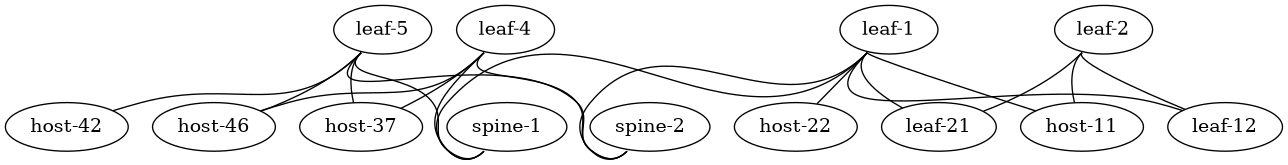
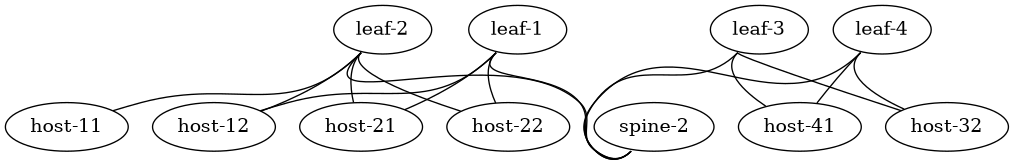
(383, 30) -> (759, 30)
none -> (445, 77)
(951, 83) -> none
none -> (403, 90)
(67, 127) -> none
(214, 127) -> (800, 127)
(361, 127) -> (947, 127)
(507, 127) -> none
(939, 127) -> (361, 127)
(1225, 127) -> (214, 127)
